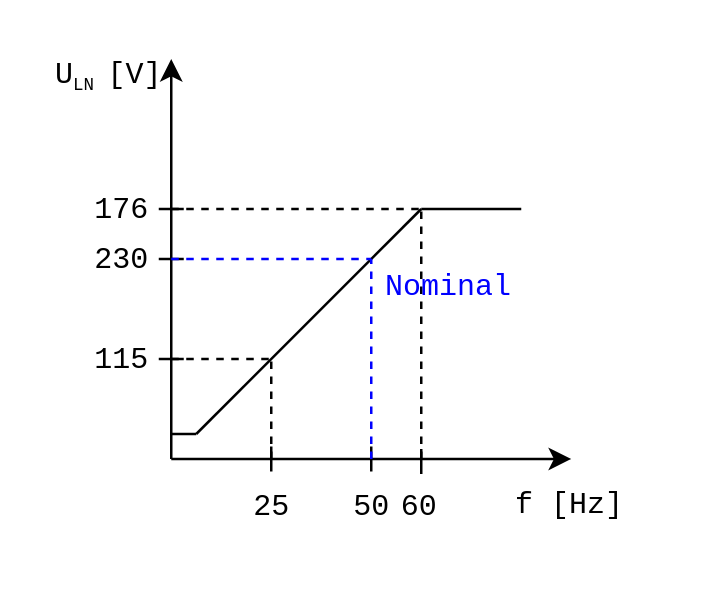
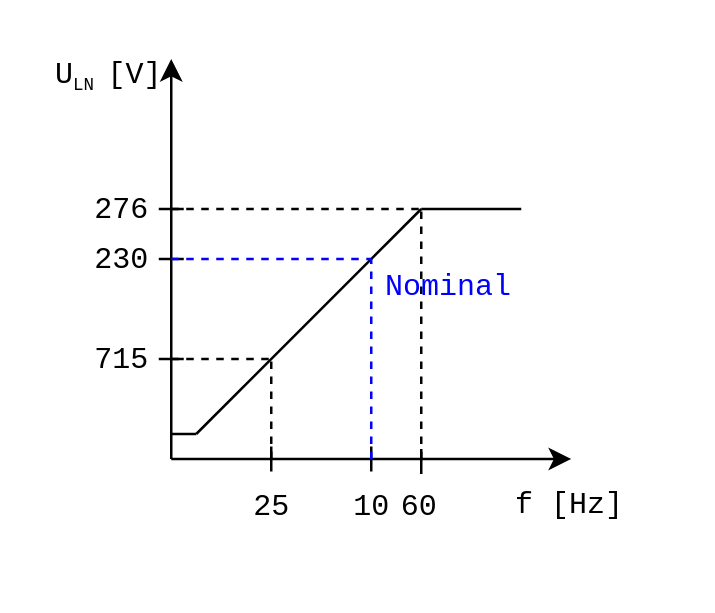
(123, 208) -> (123, 208)
(123, 358) -> (123, 358)
(373, 509) -> (373, 509)
